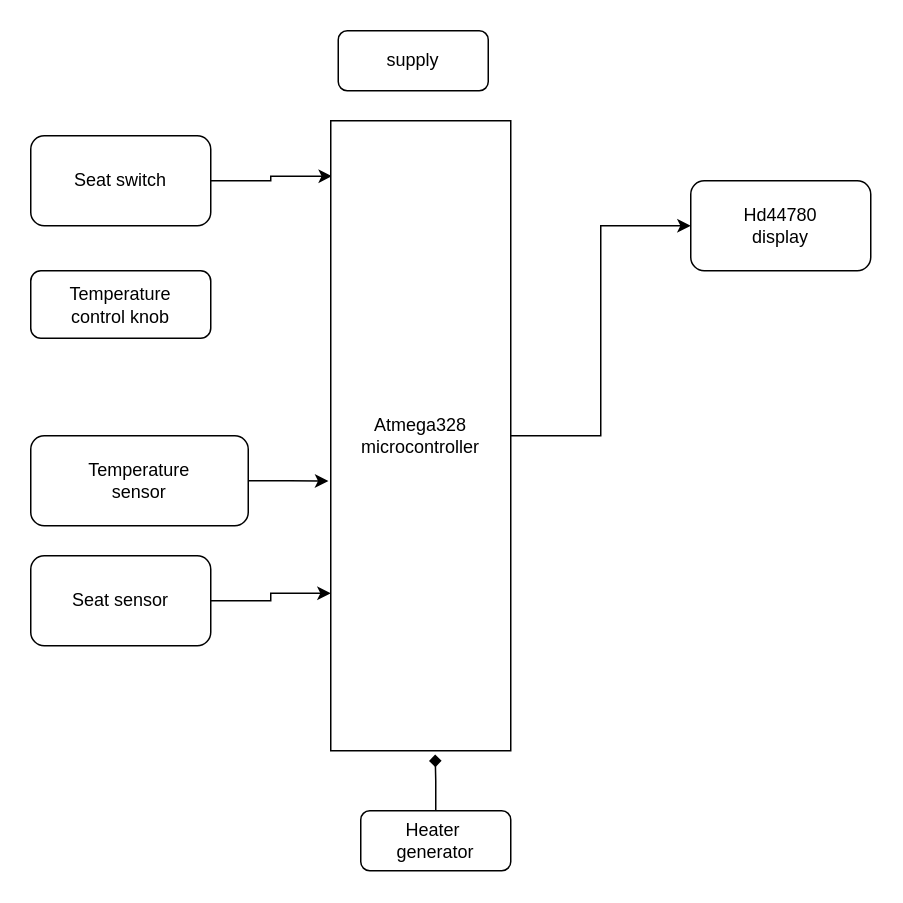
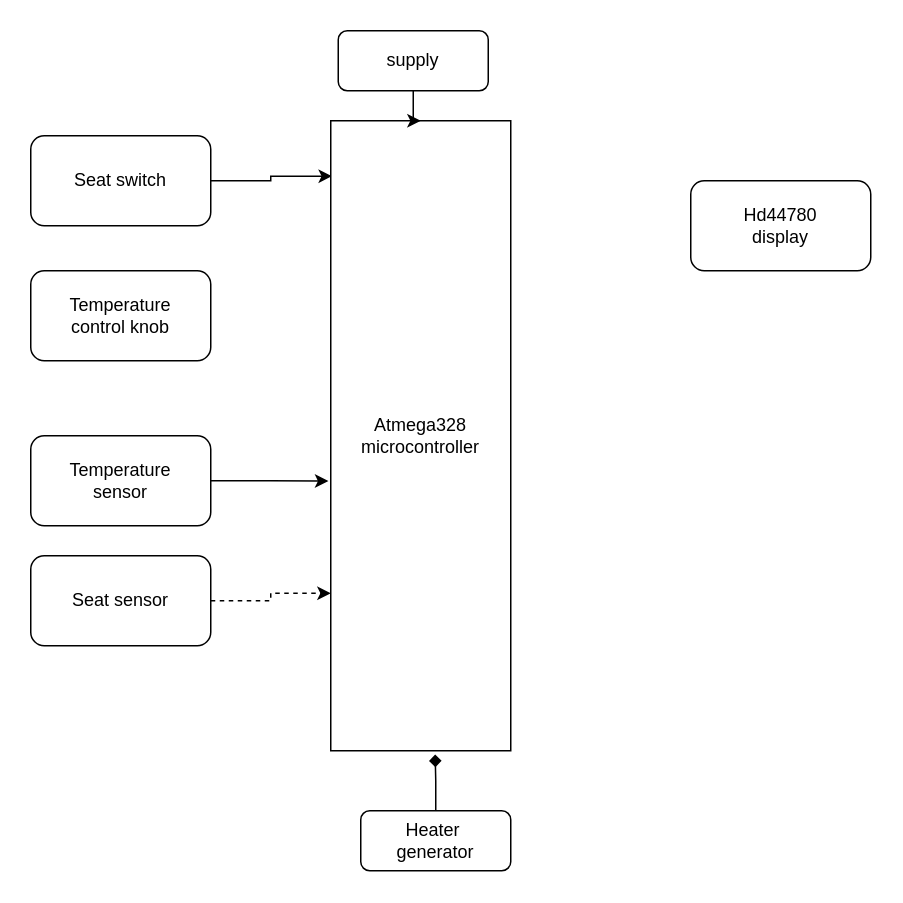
none -> (413, 107)
(121, 305) -> (121, 316)
(601, 336) -> none
(140, 481) -> (121, 481)
(270, 601) -> (270, 601)
